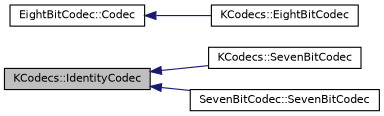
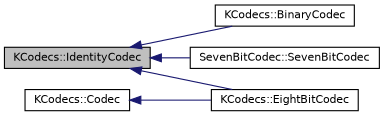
(77, 16) -> (77, 100)
(285, 58) -> (285, 16)
none -> (187, 80)
